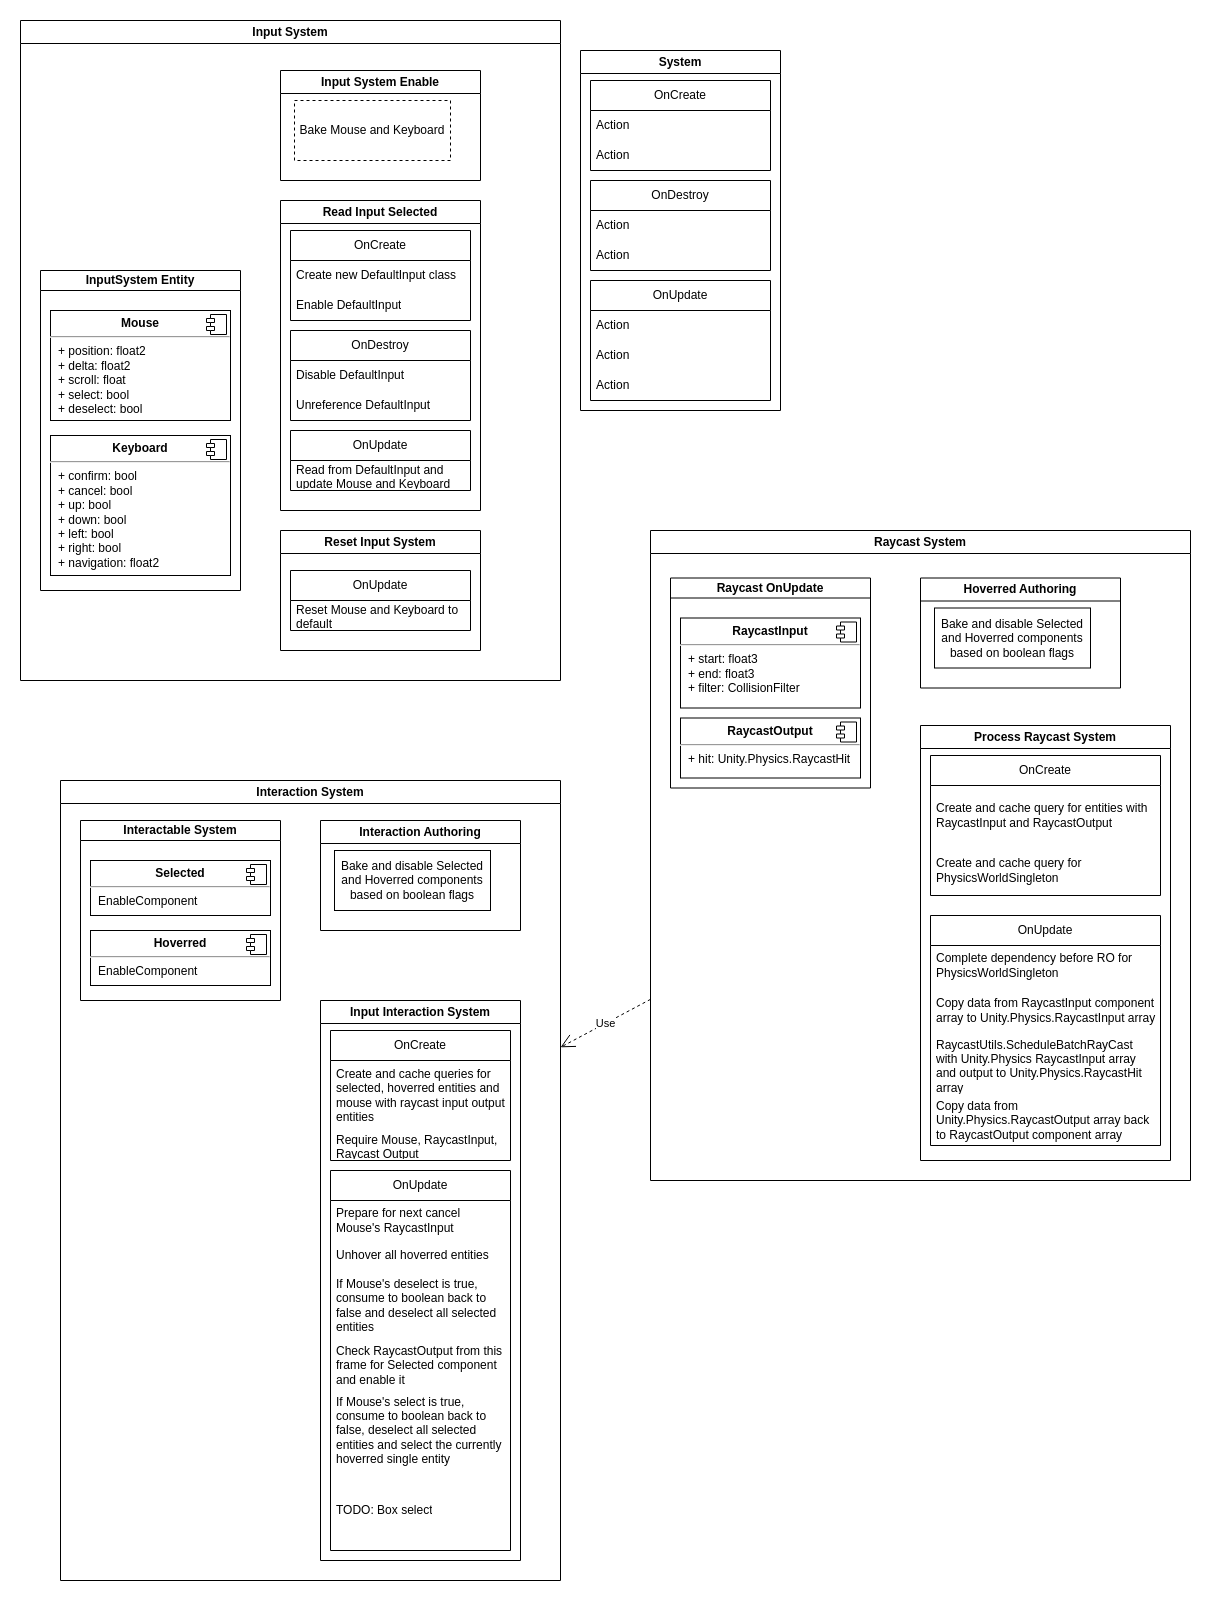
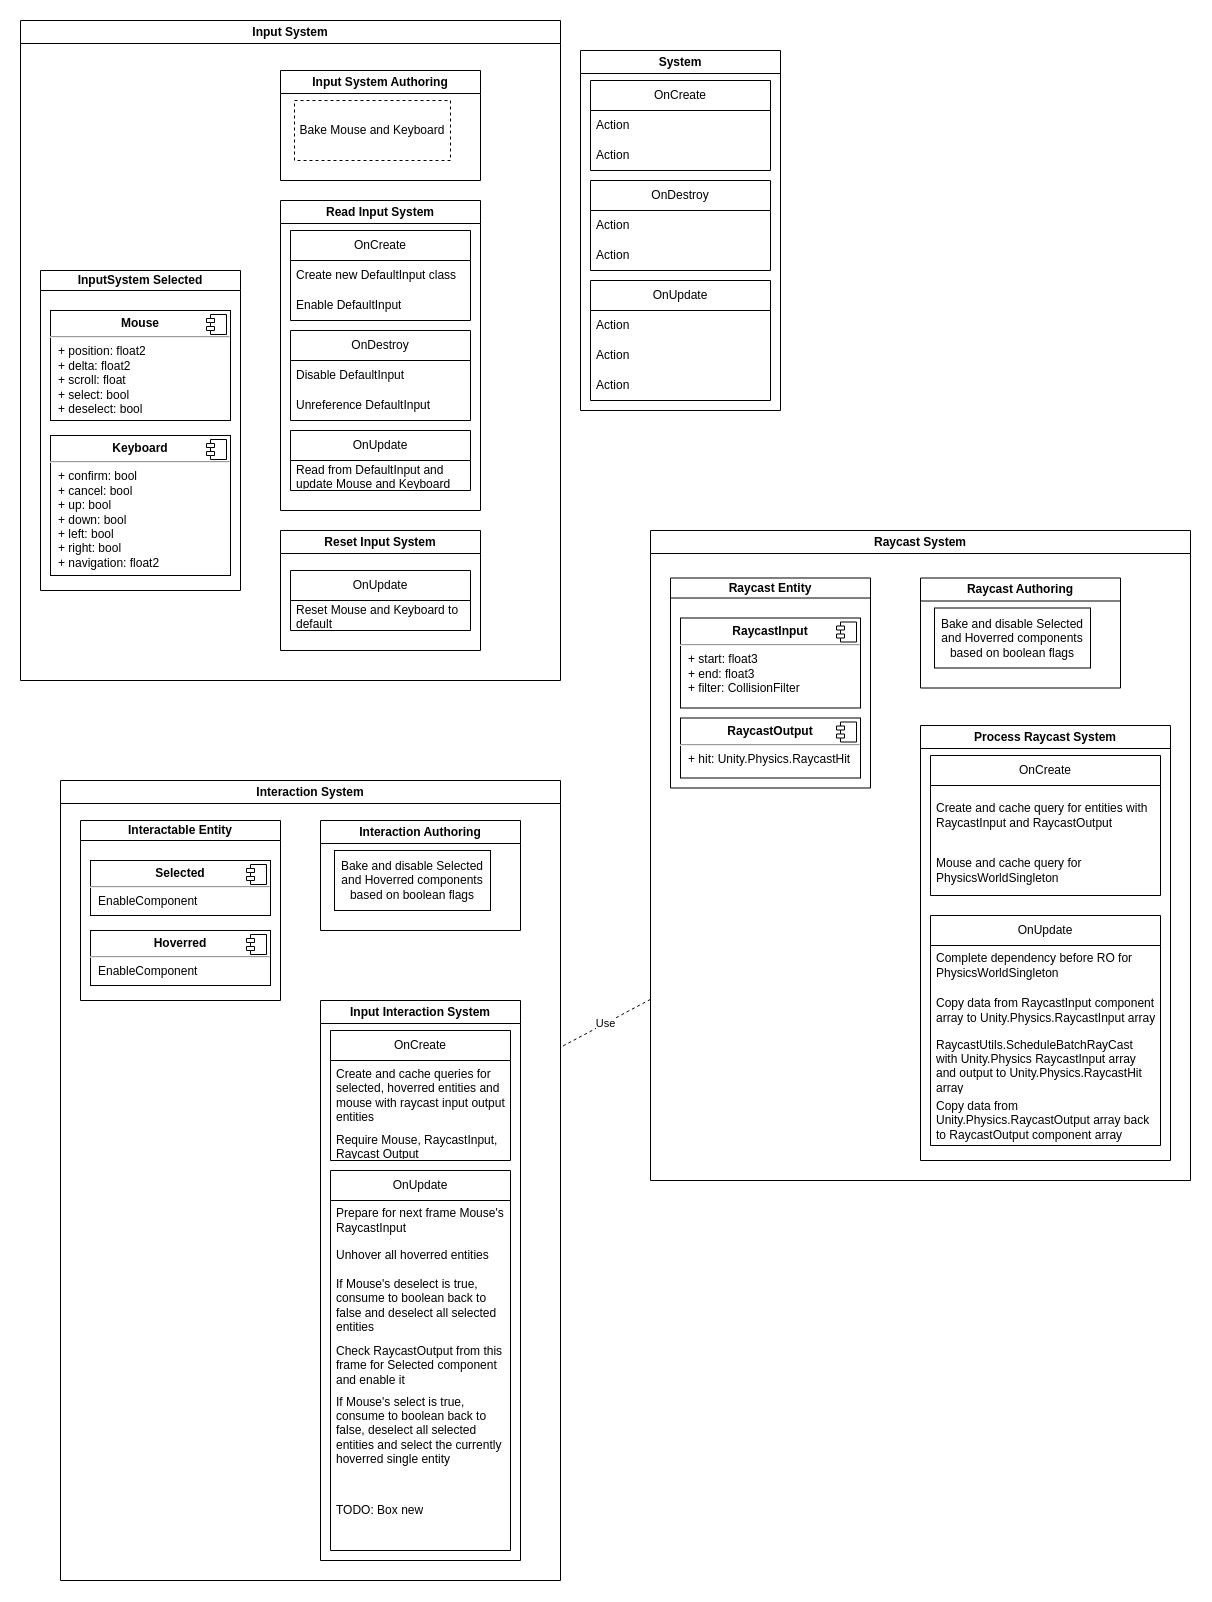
(381, 83) -> (381, 83)
(381, 213) -> (381, 213)
(141, 281) -> (141, 281)
(771, 589) -> (771, 589)
(1021, 590) -> (1021, 590)
(181, 831) -> (181, 831)
(1047, 871) -> (1047, 871)
(565, 1045) -> (565, 1045)
(422, 1221) -> (422, 1221)
(384, 1511) -> (376, 1511)
